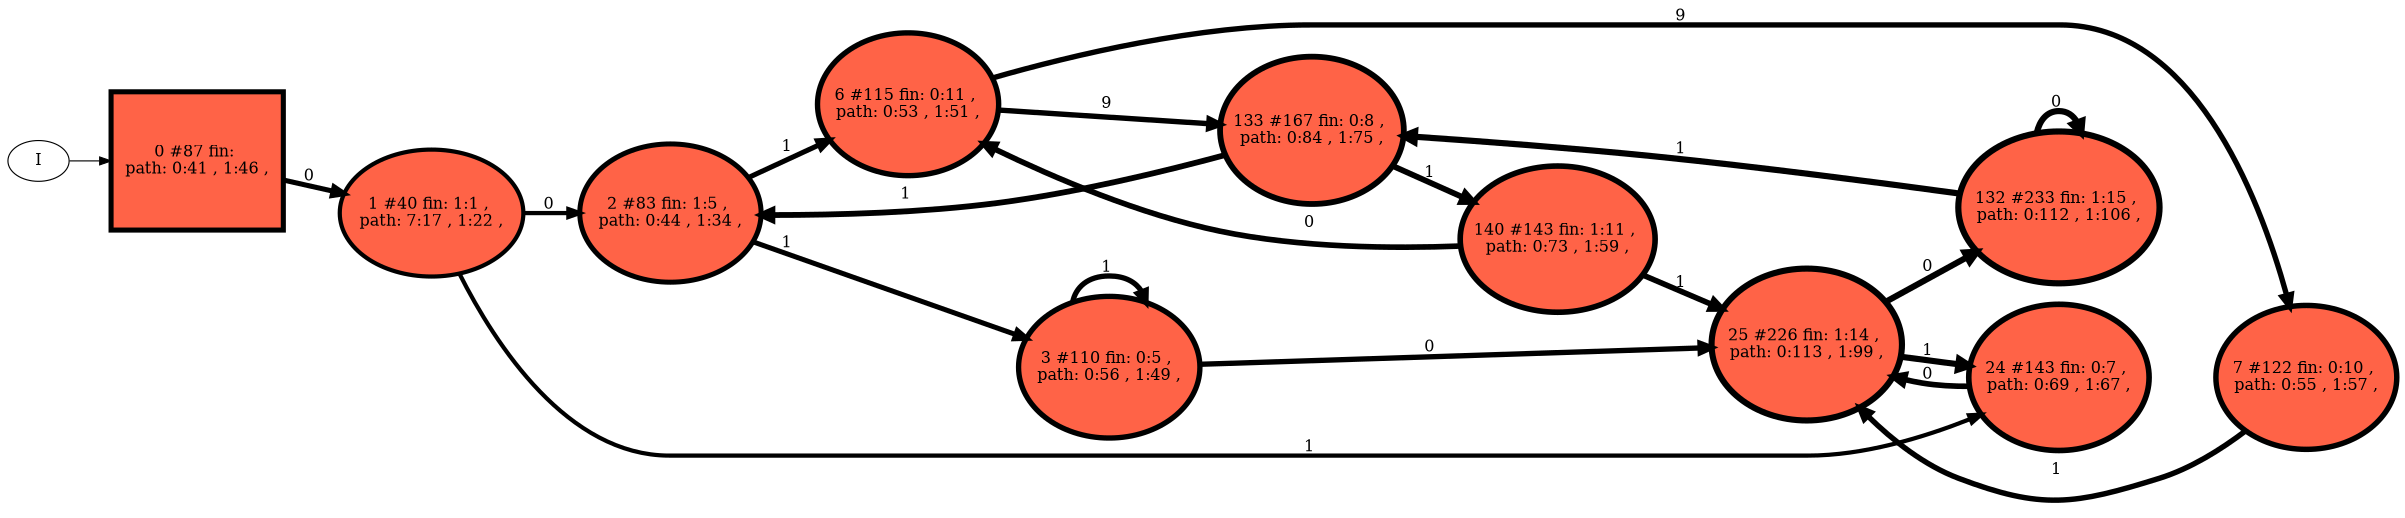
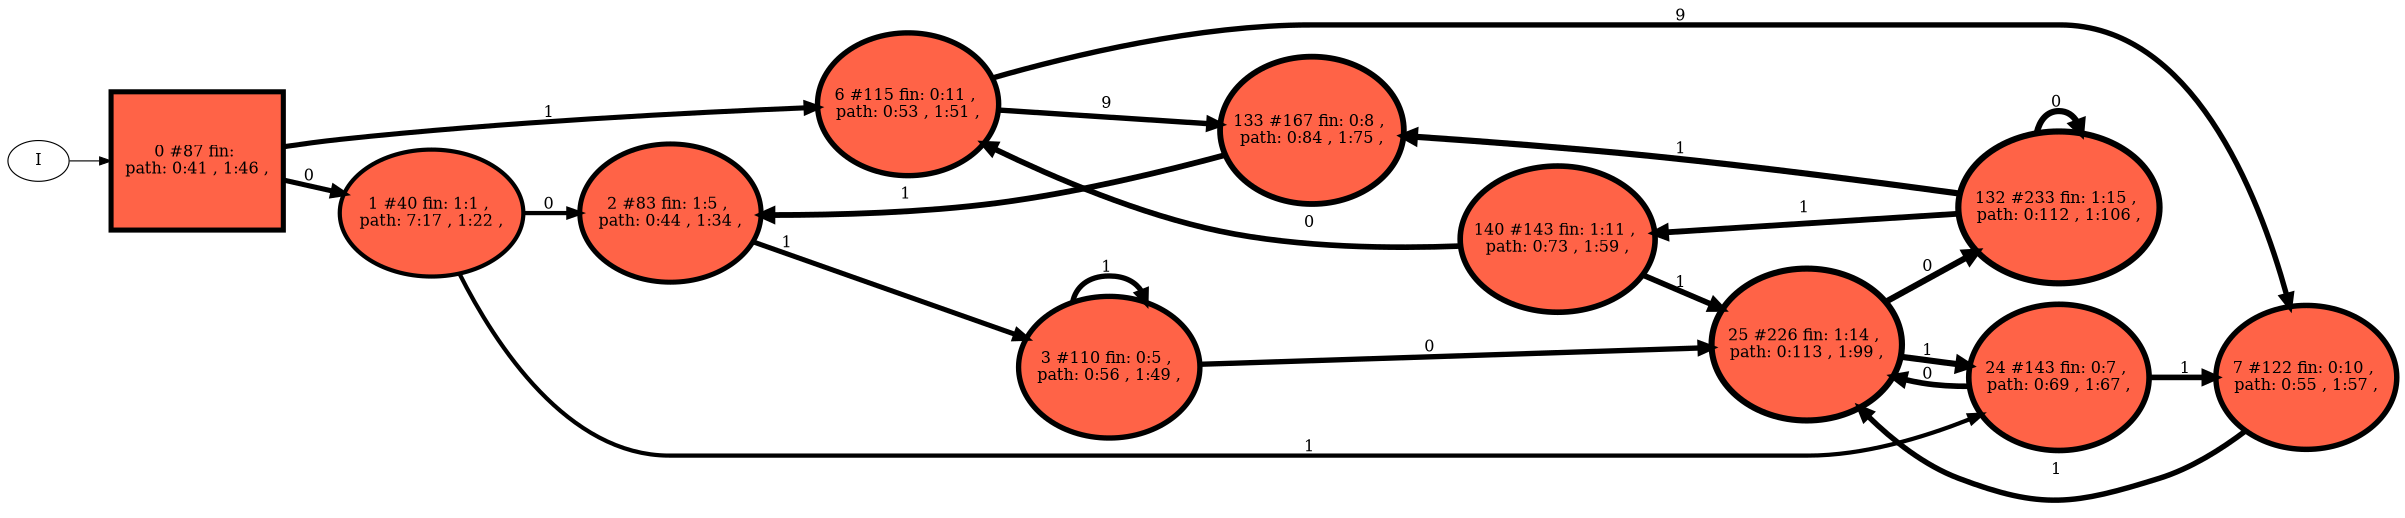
(784, 161) -> (544, 122)
(1428, 182) -> (1813, 223)
none -> (2177, 377)
